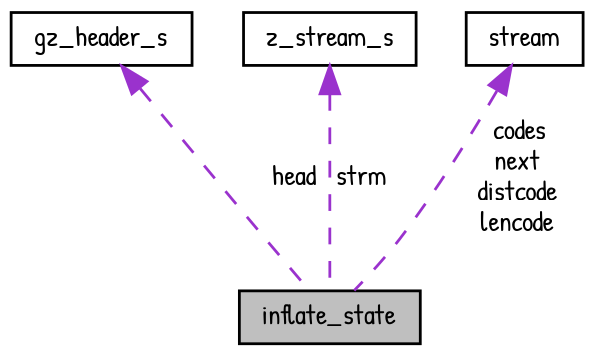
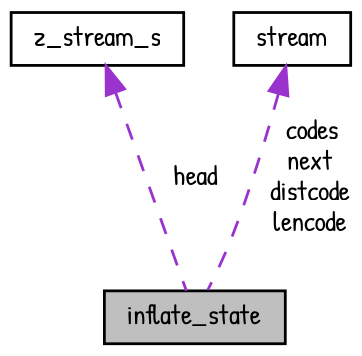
(102, 39) -> none
(359, 178) -> (193, 178)
